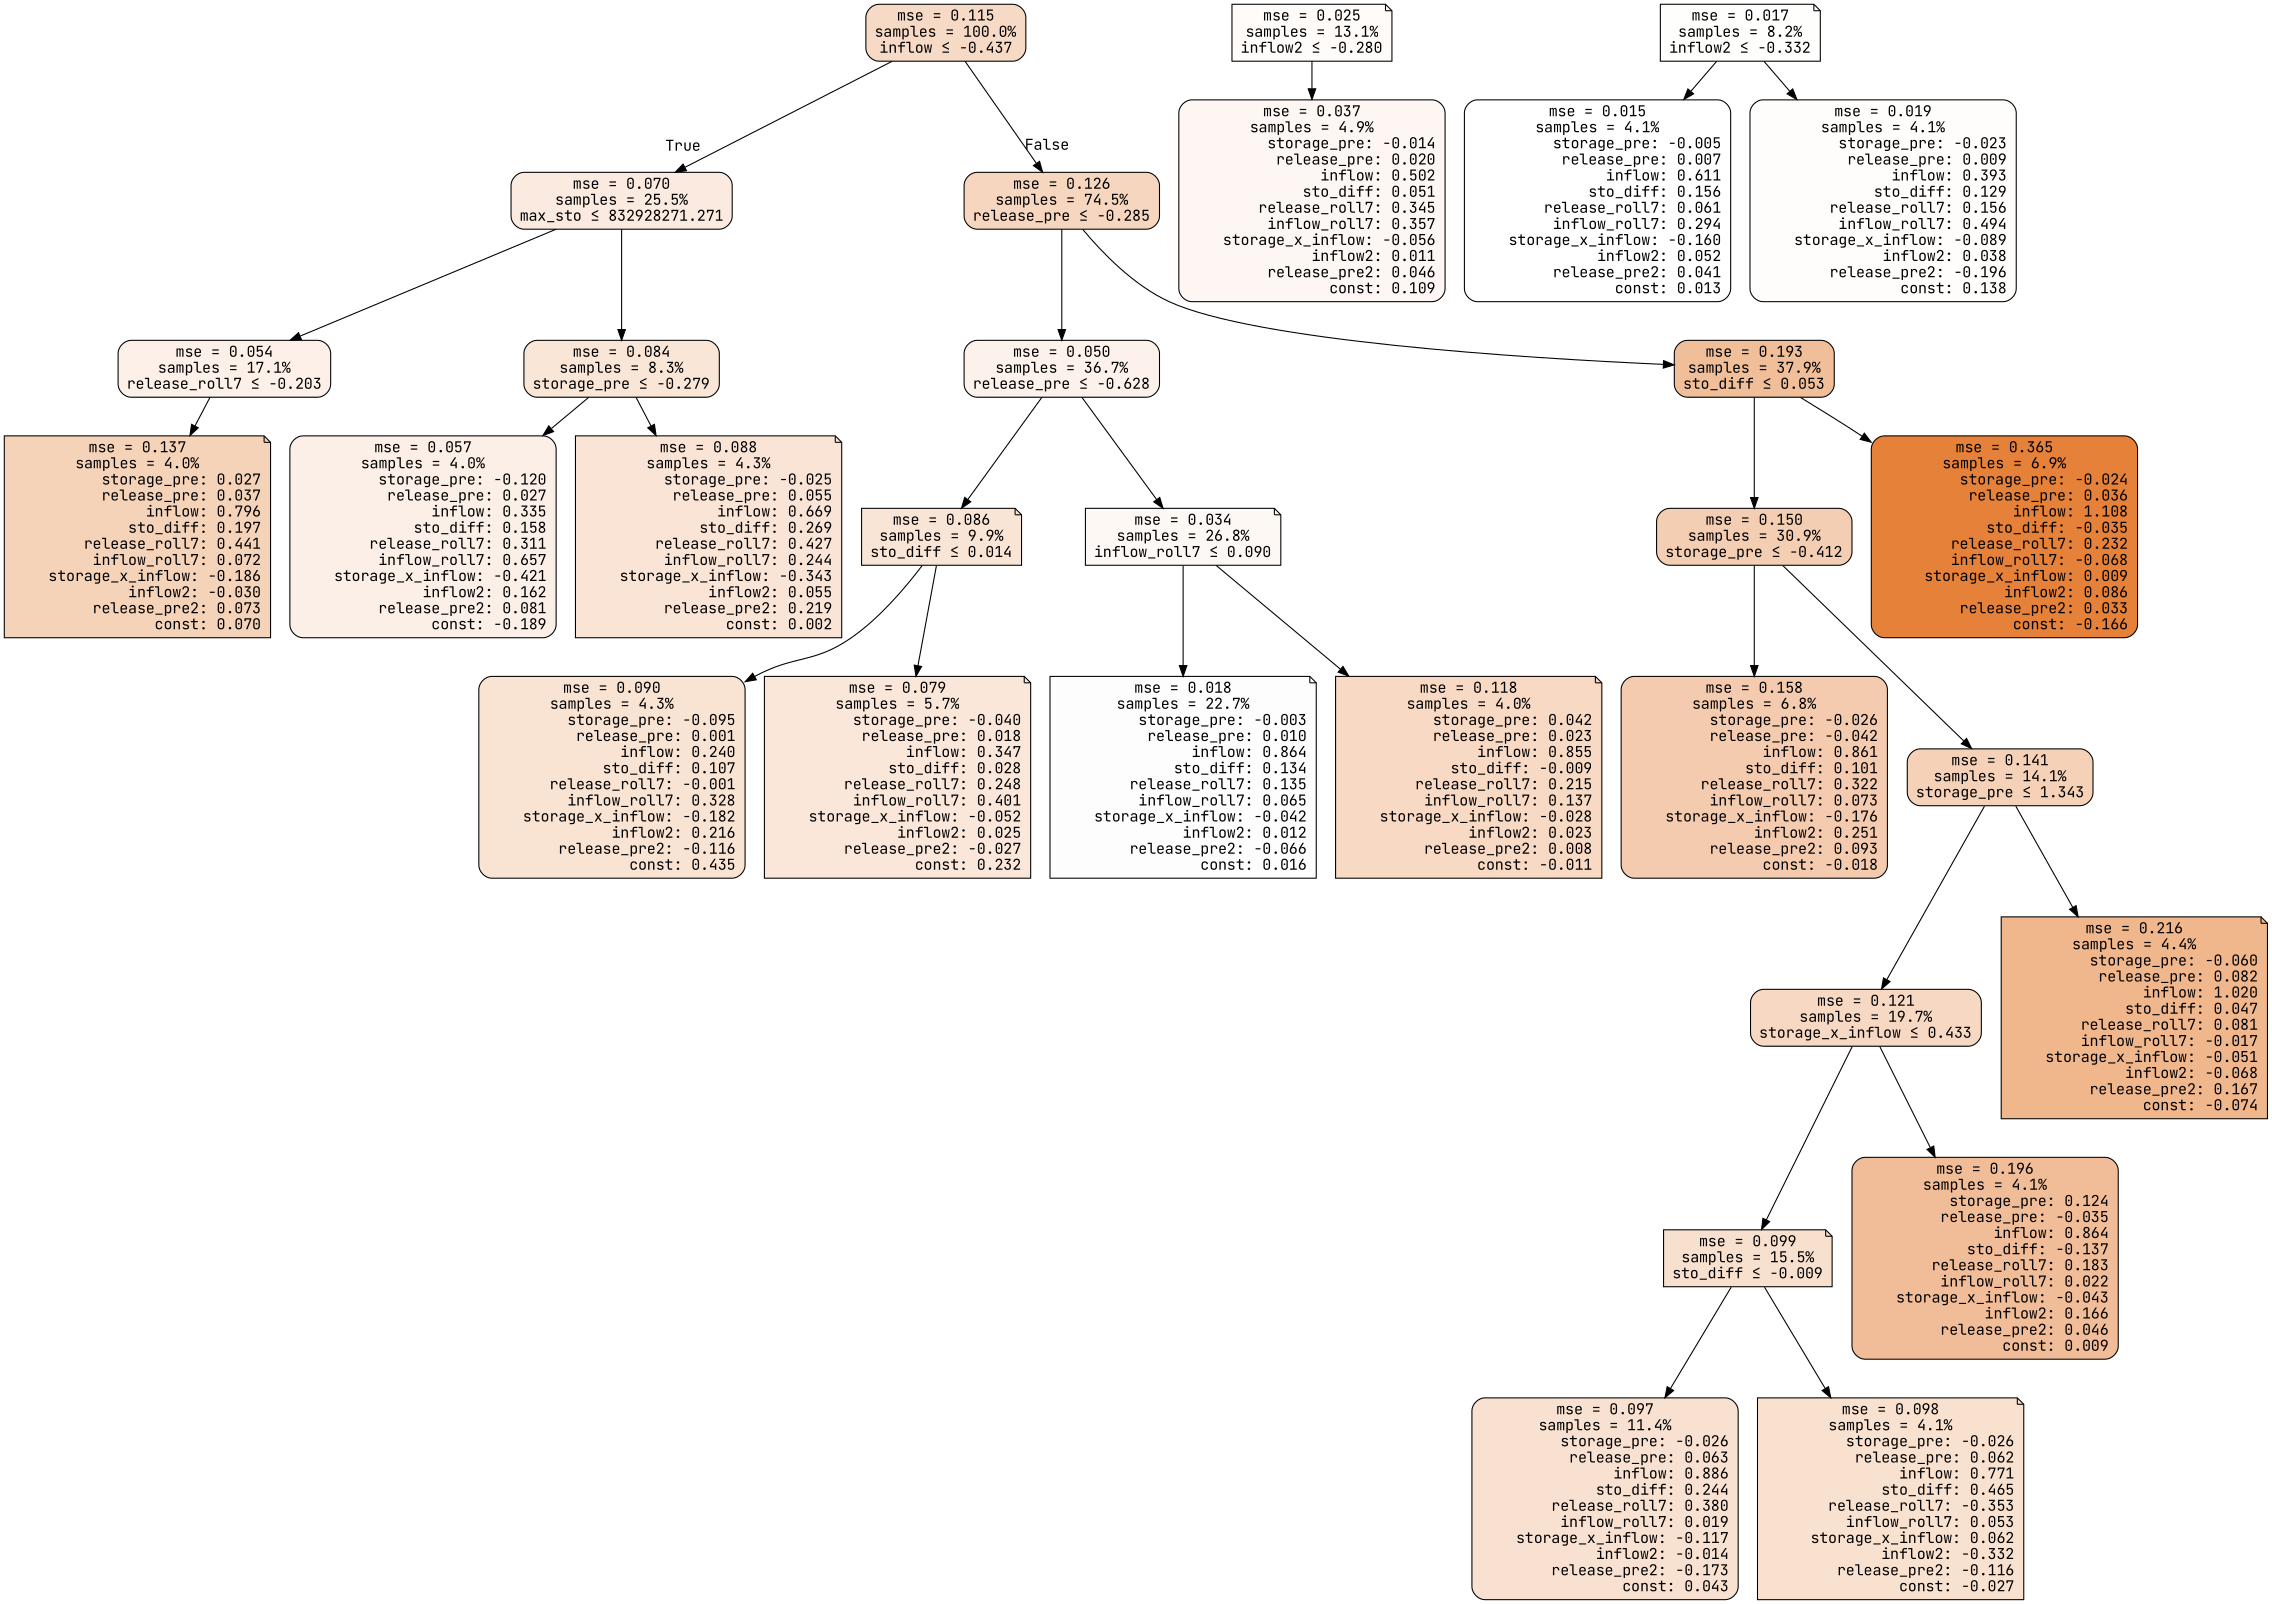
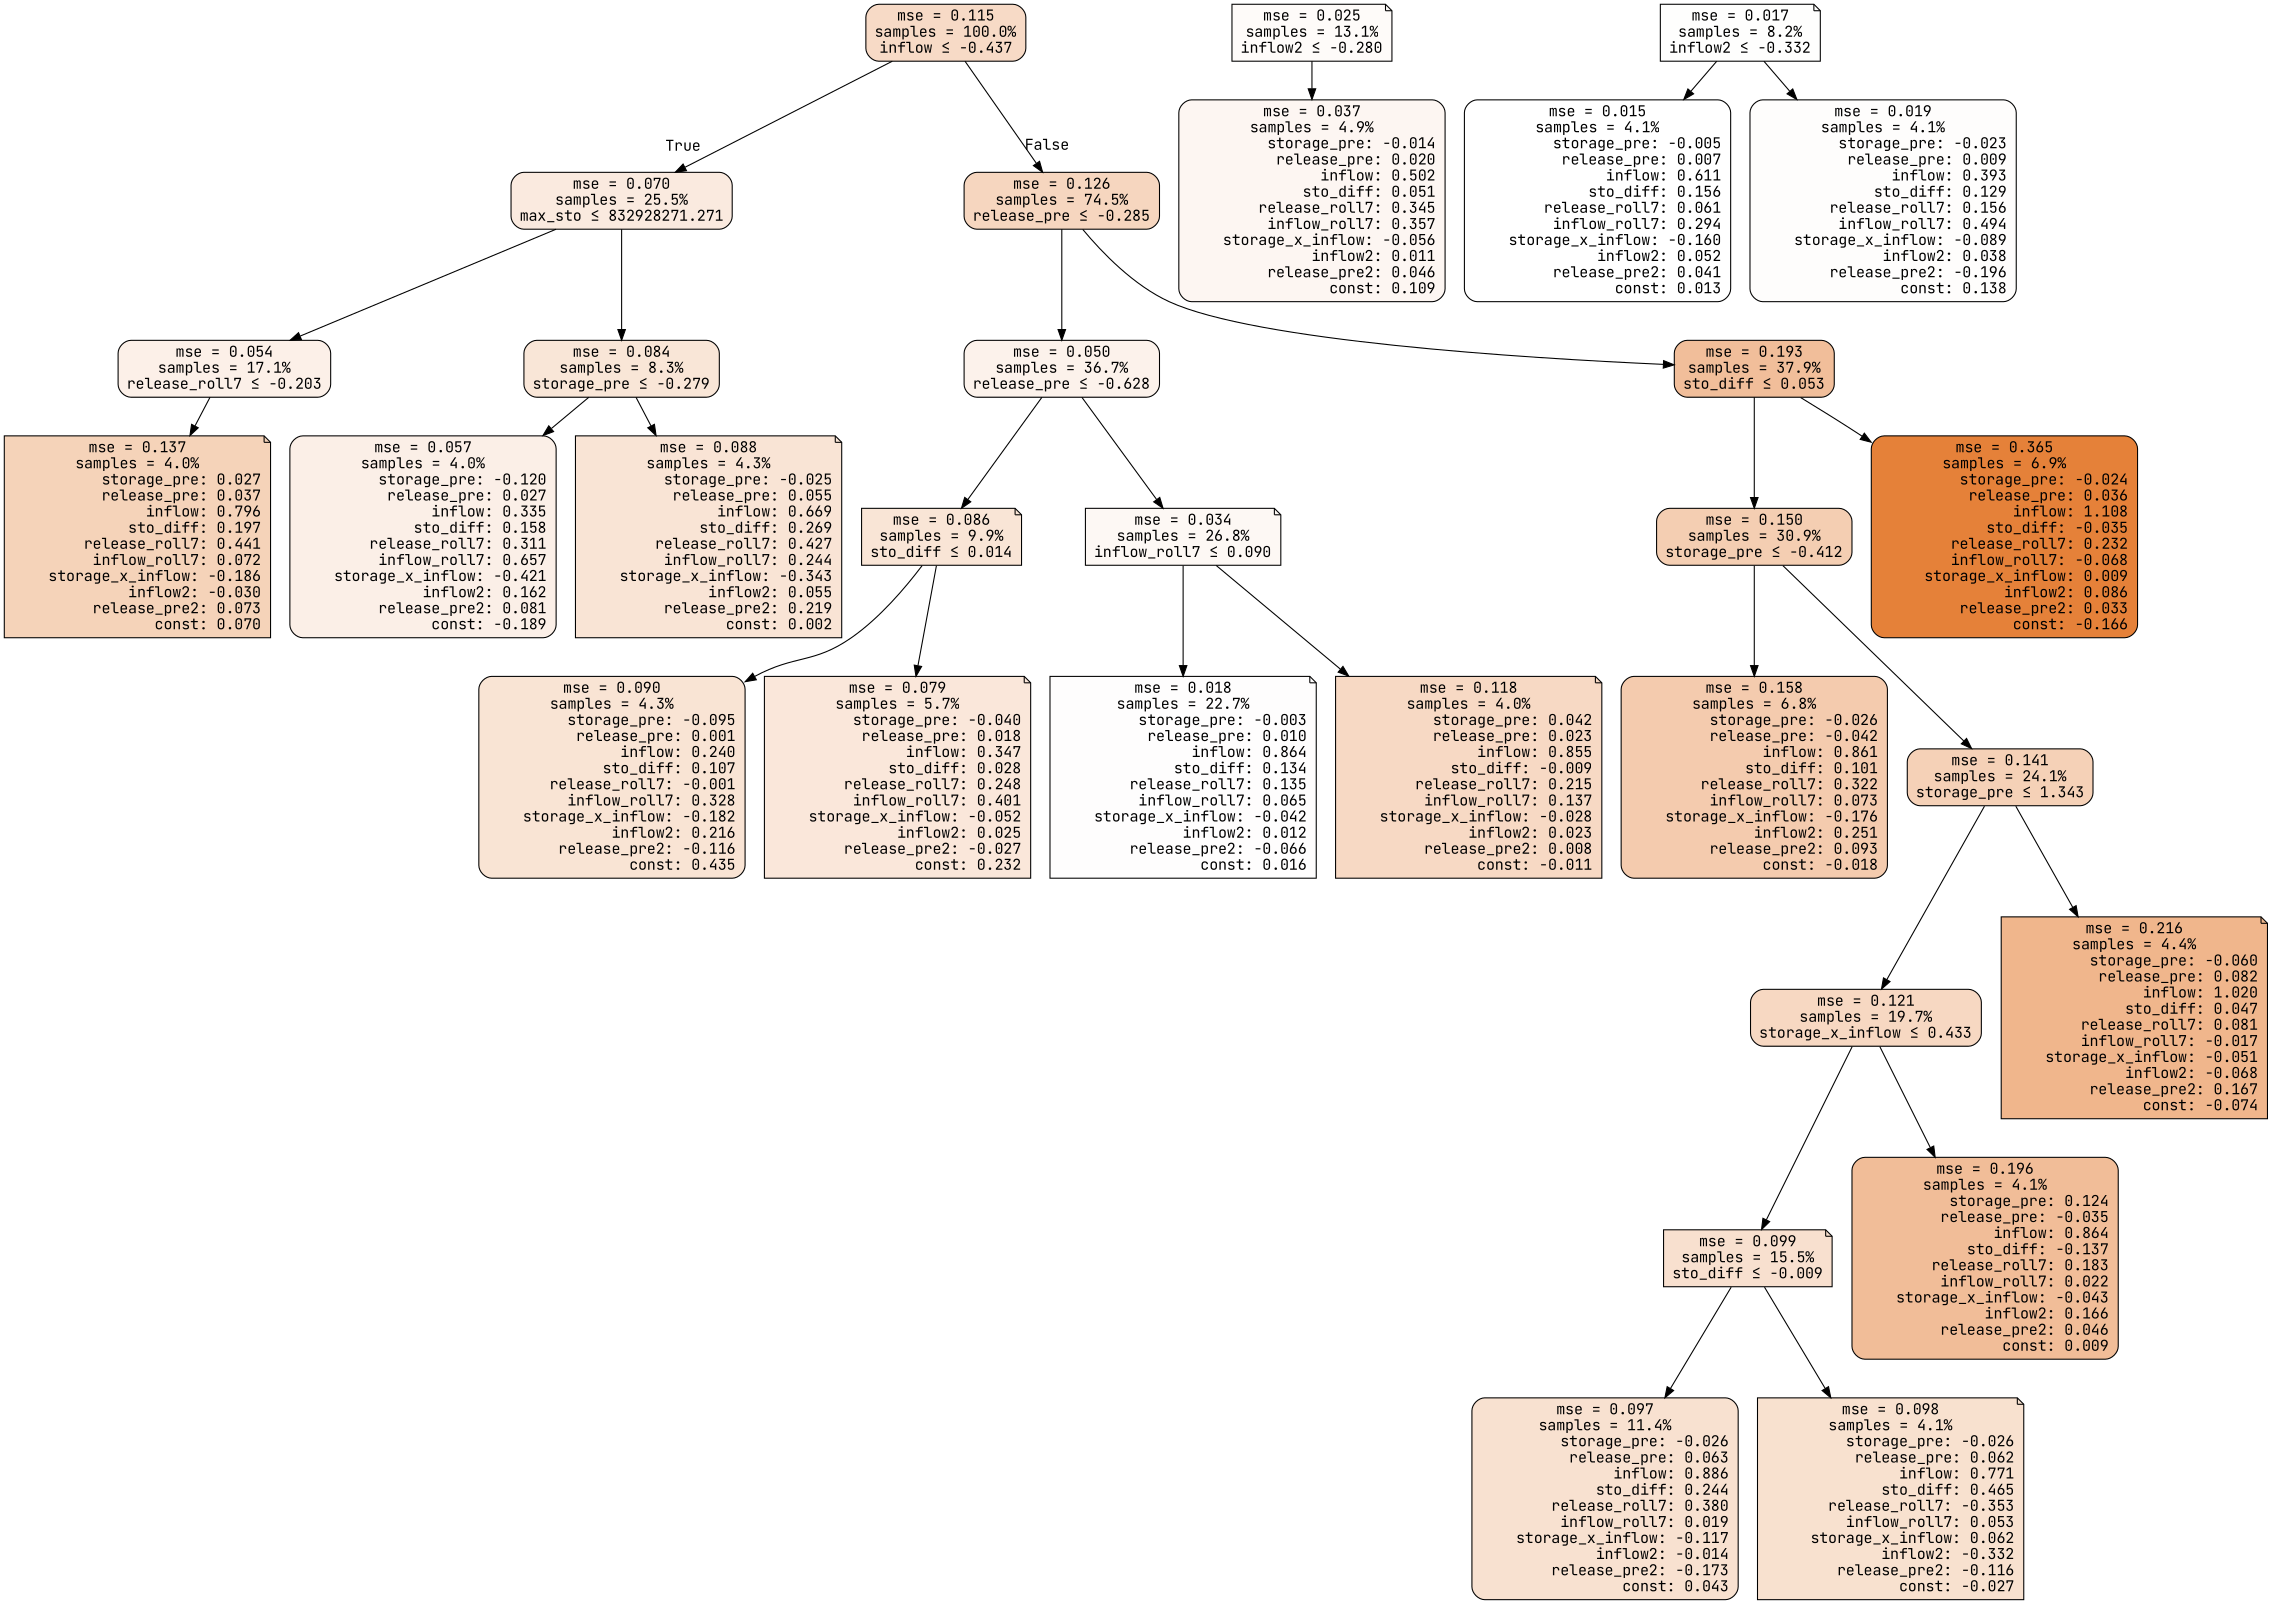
(2000, 777) -> (2000, 777)
